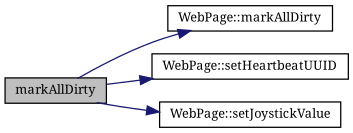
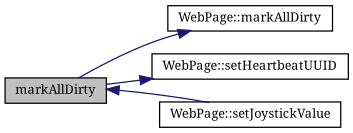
(122, 107) -> (164, 96)
